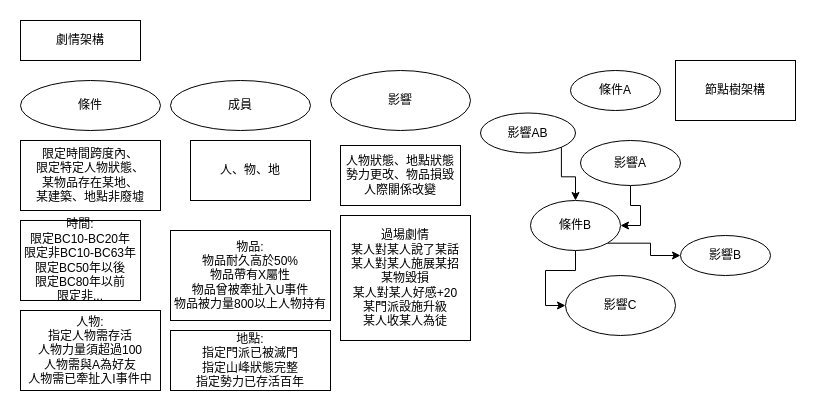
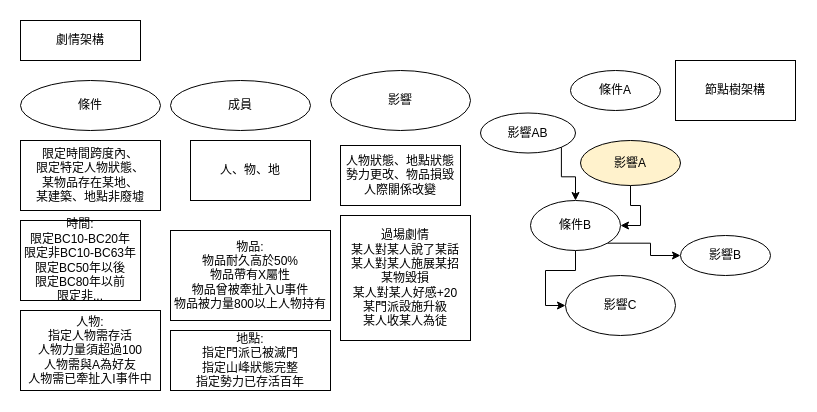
(631, 163) -> (631, 163)
